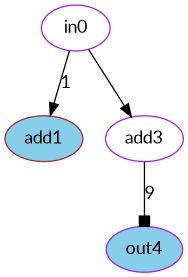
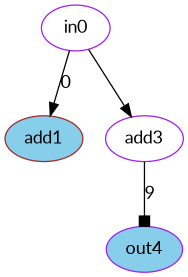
(66, 83) -> (66, 83)
